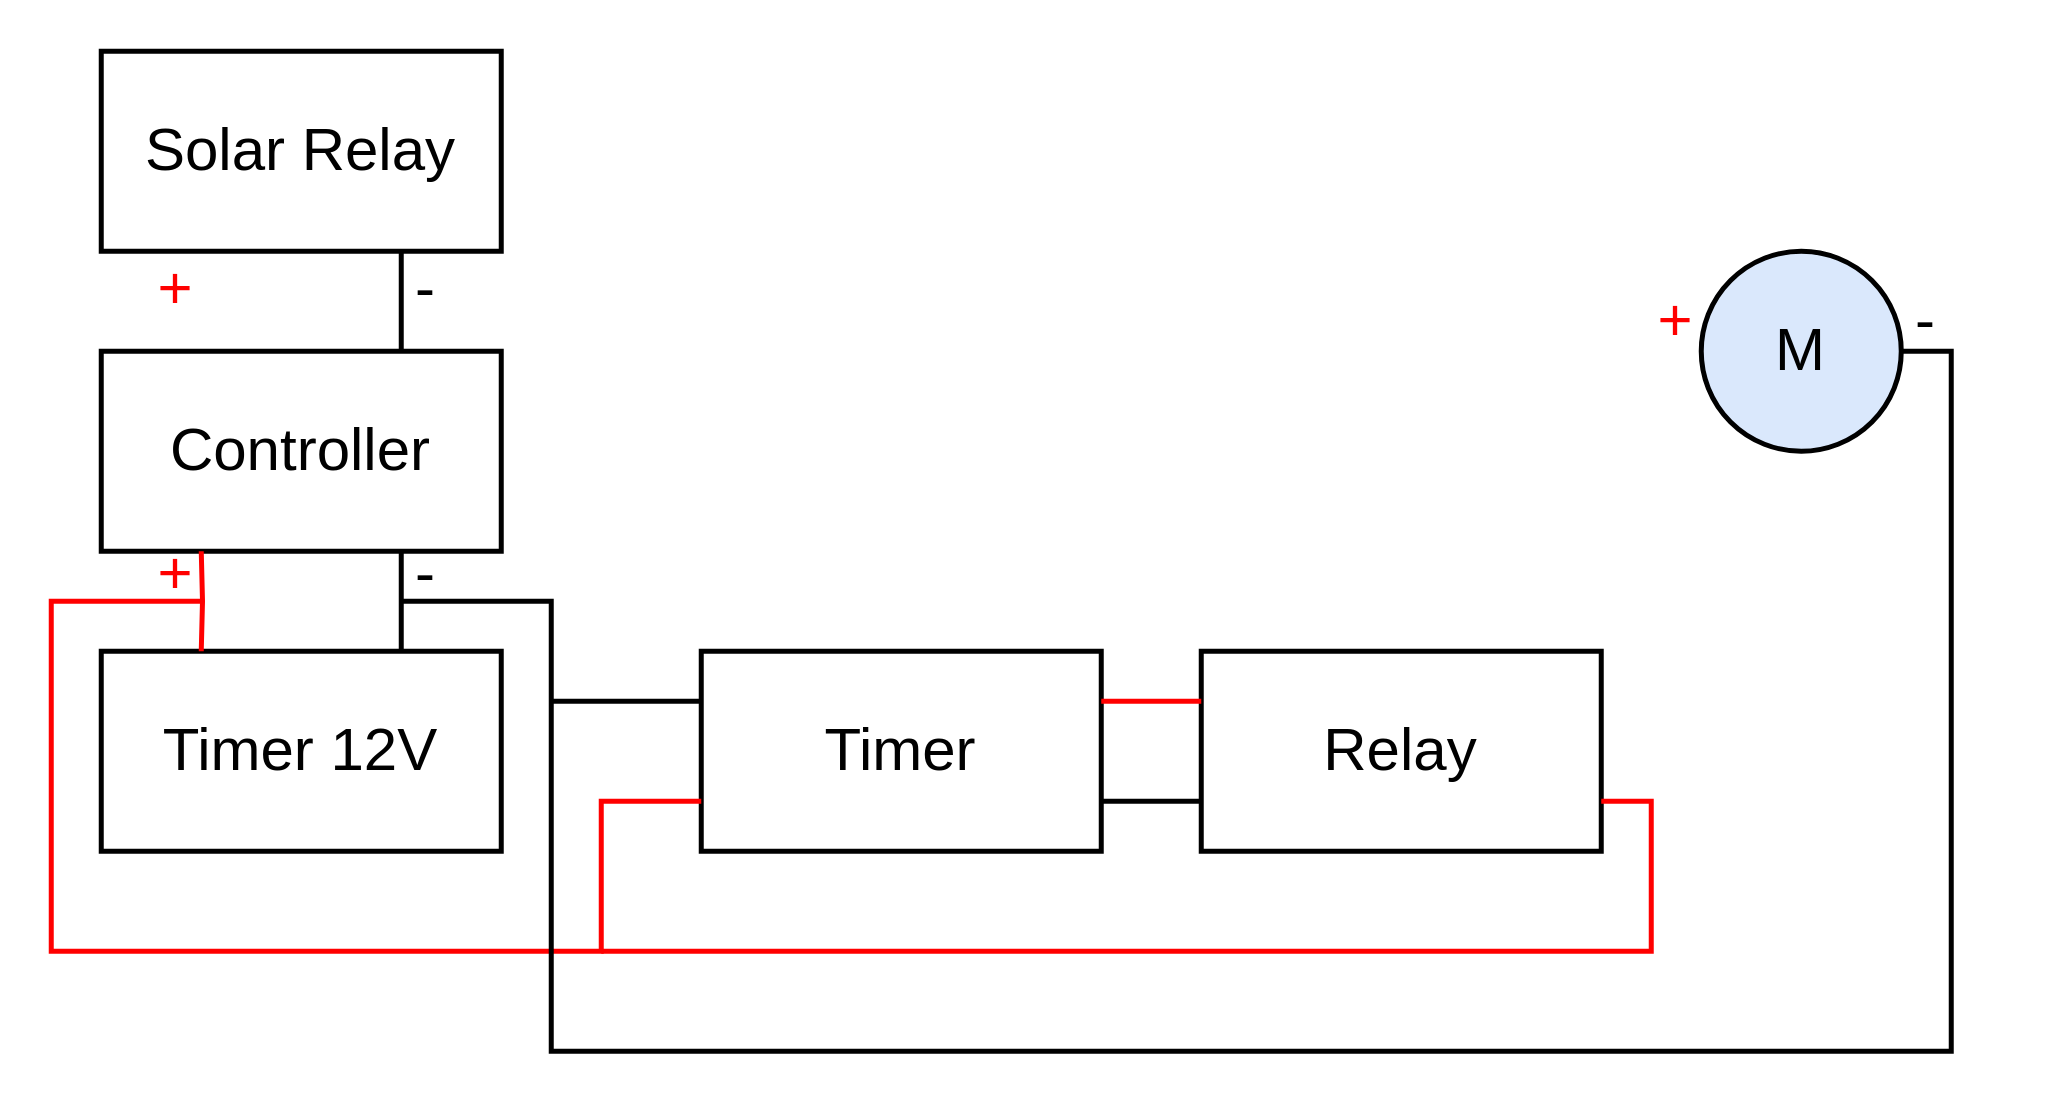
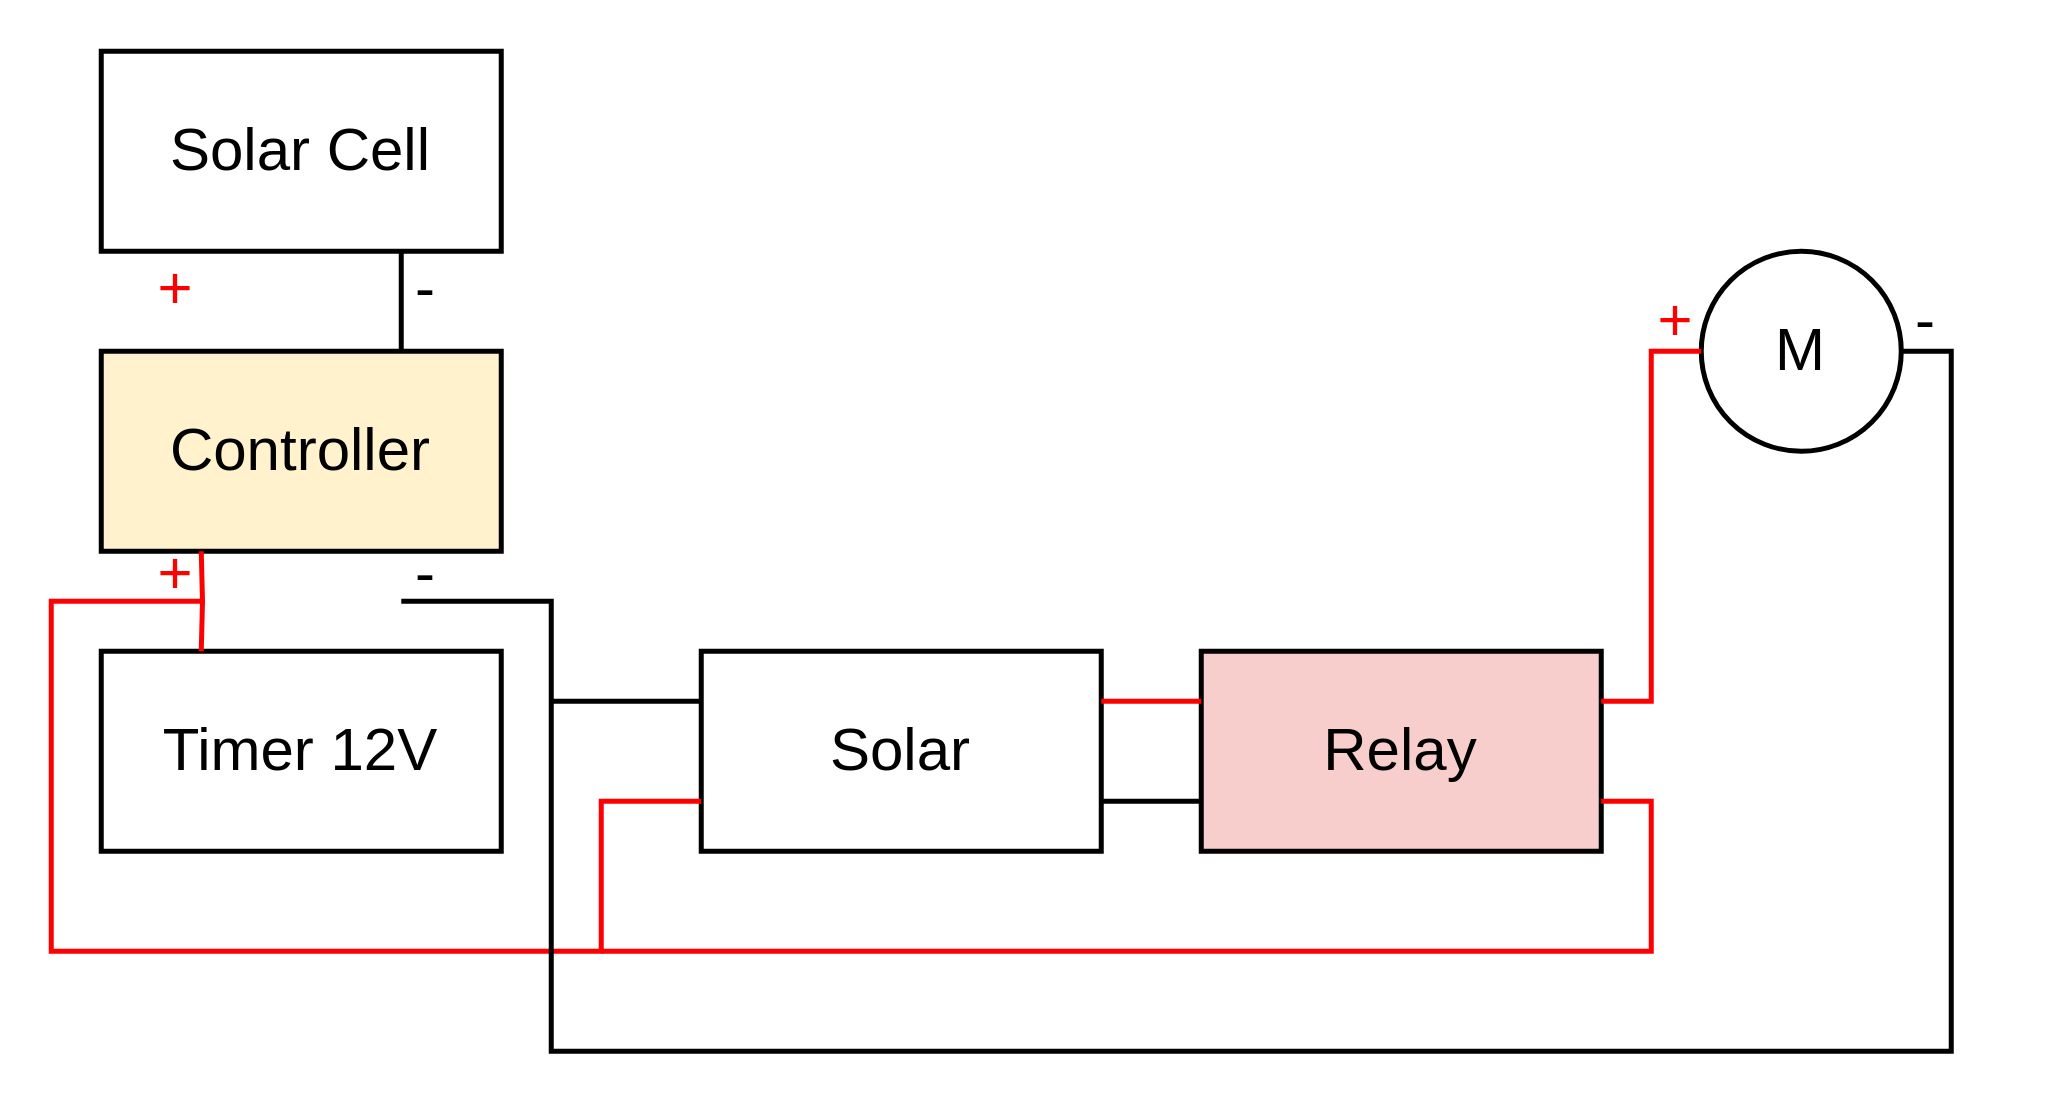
(301, 151) -> (301, 151)
(1801, 351) -> (1801, 351)
(301, 451) -> (301, 451)
none -> (1651, 526)
(401, 575) -> none
(901, 751) -> (901, 751)
(1401, 751) -> (1401, 751)
